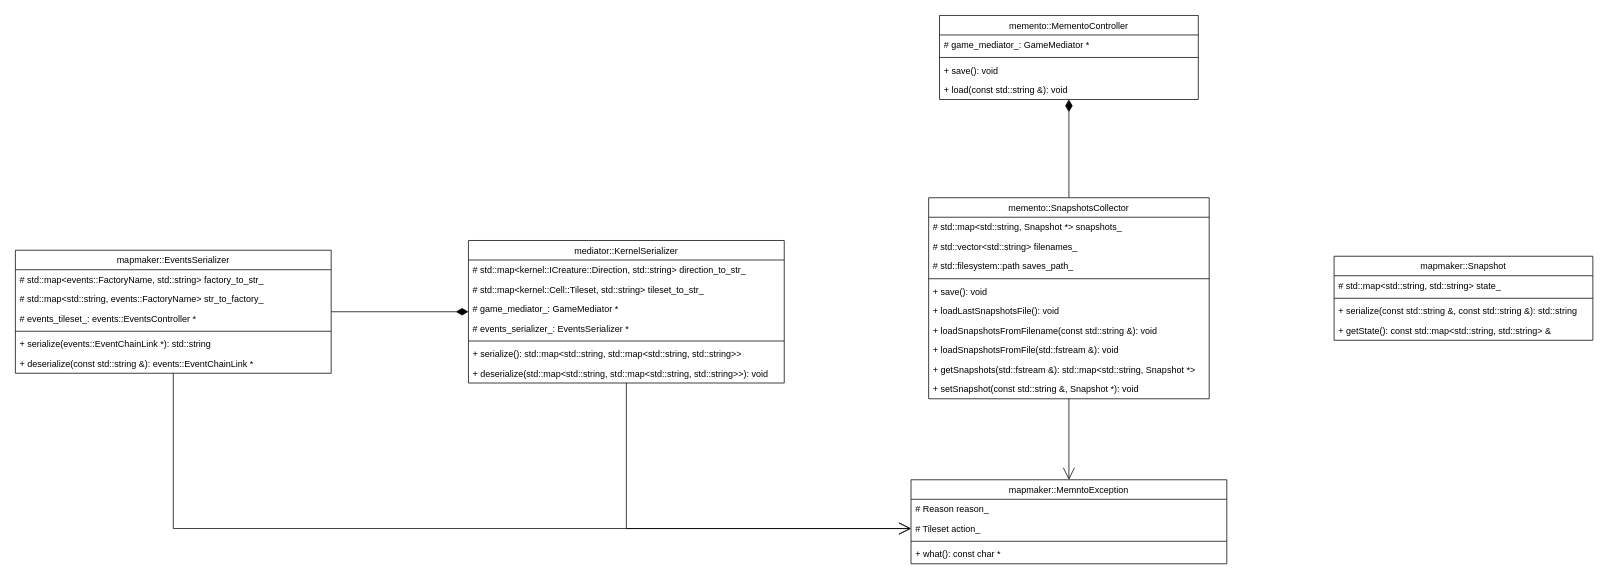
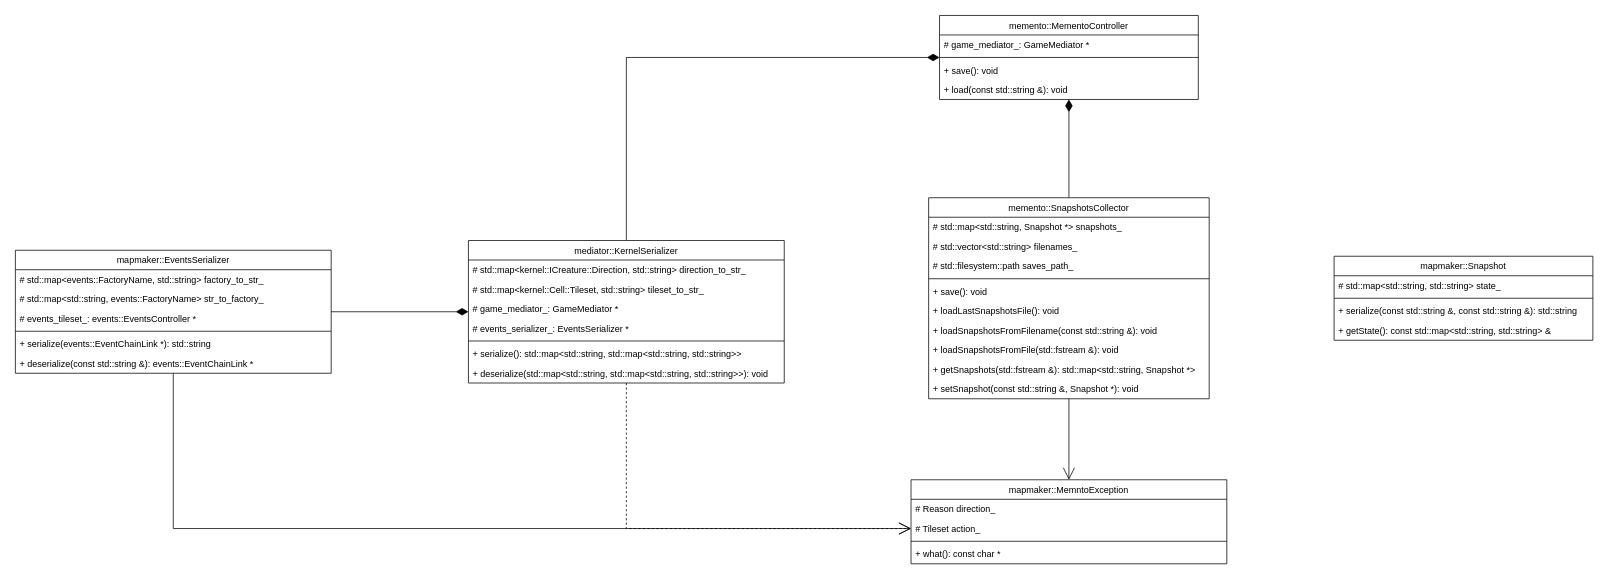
none -> (685, 57)
(626, 455) -> (626, 455)
(953, 509) -> (958, 509)
